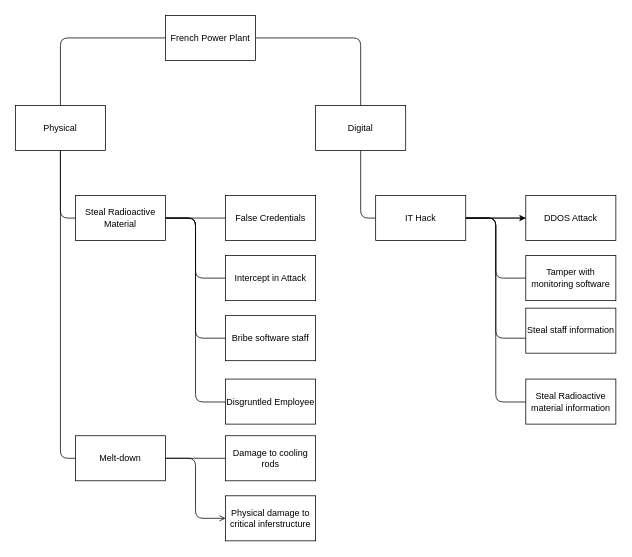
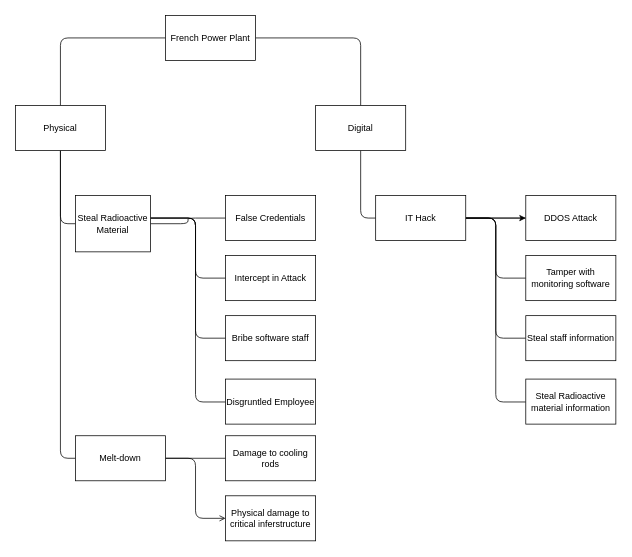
(120, 218) -> (113, 224)
(570, 330) -> (570, 338)
